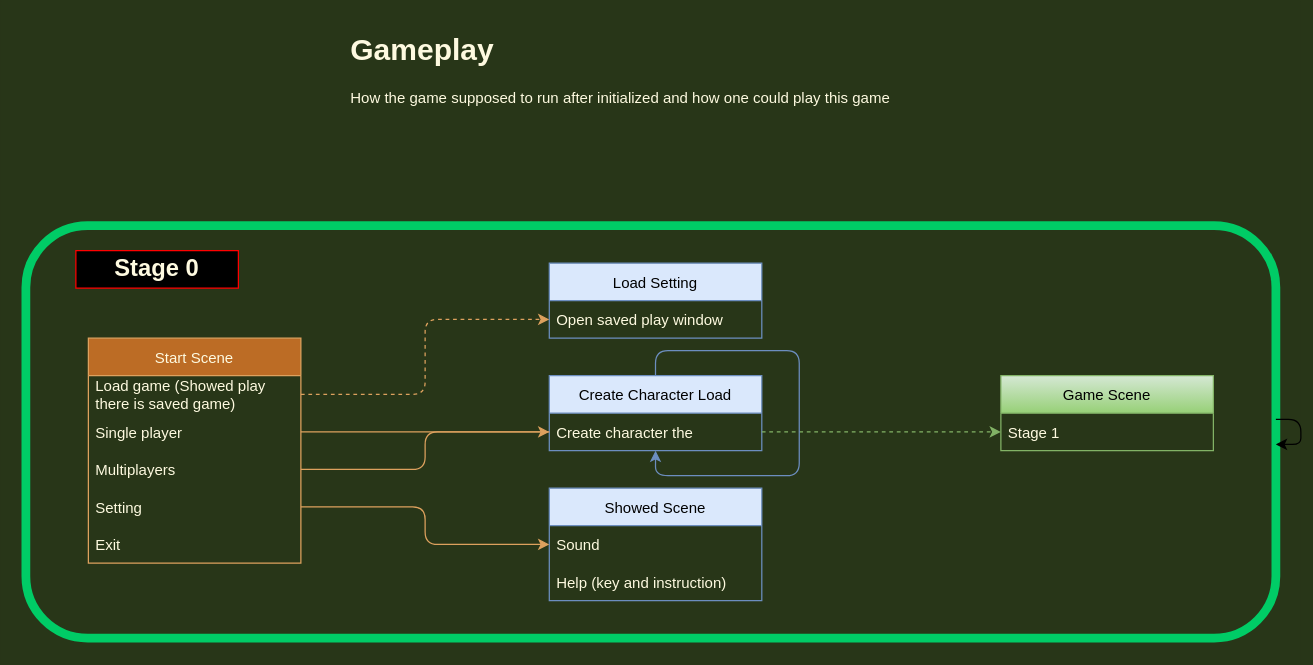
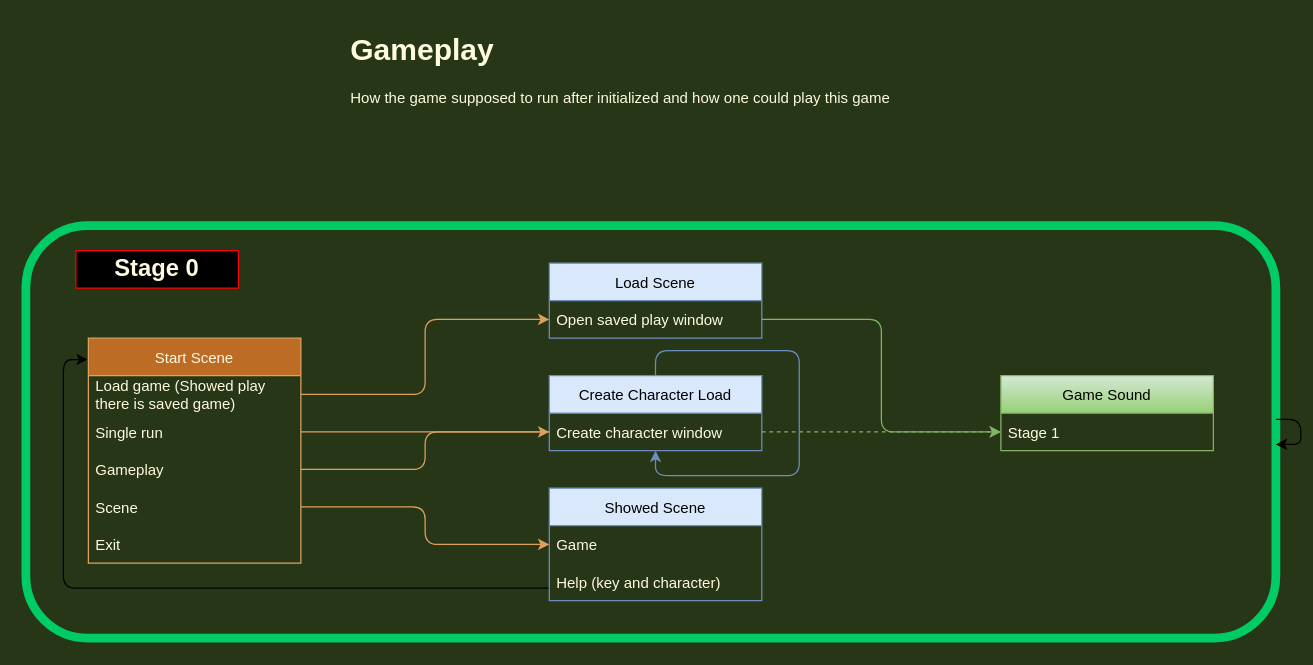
(655, 283) -> (655, 283)
none -> (870, 319)
(425, 360) -> (425, 360)
(1106, 395) -> (1106, 395)
(142, 433) -> (131, 433)
(636, 433) -> (647, 433)
(140, 470) -> (127, 470)
(122, 508) -> (116, 508)
(577, 545) -> (573, 545)
(653, 583) -> (649, 583)
none -> (193, 588)
